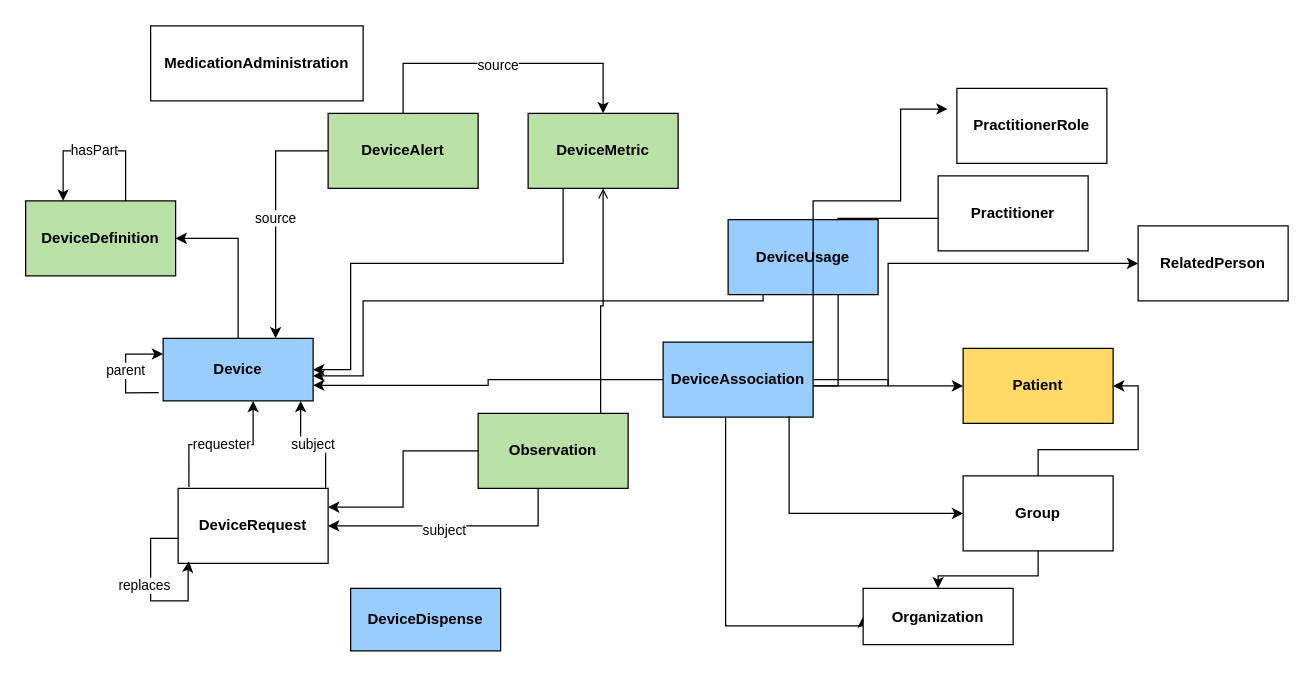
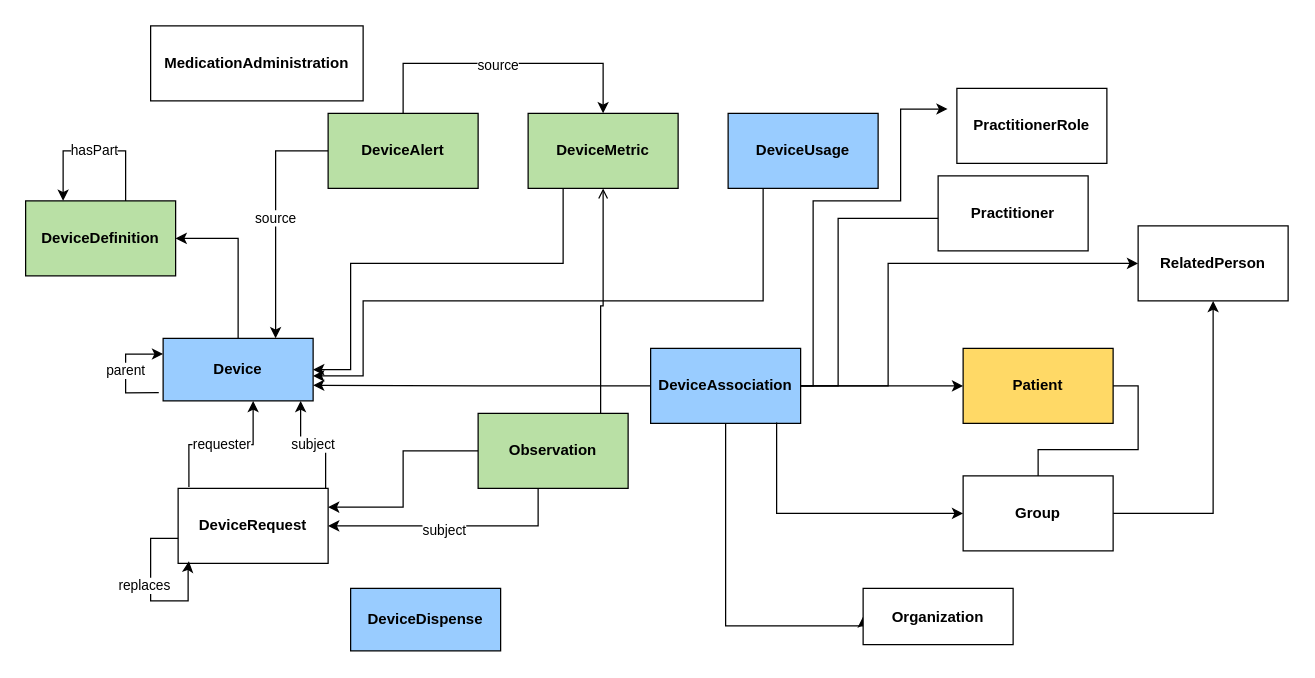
(803, 257) -> (803, 151)
(738, 379) -> (726, 386)
(1123, 386) -> (1119, 386)
(999, 576) -> (1213, 461)
